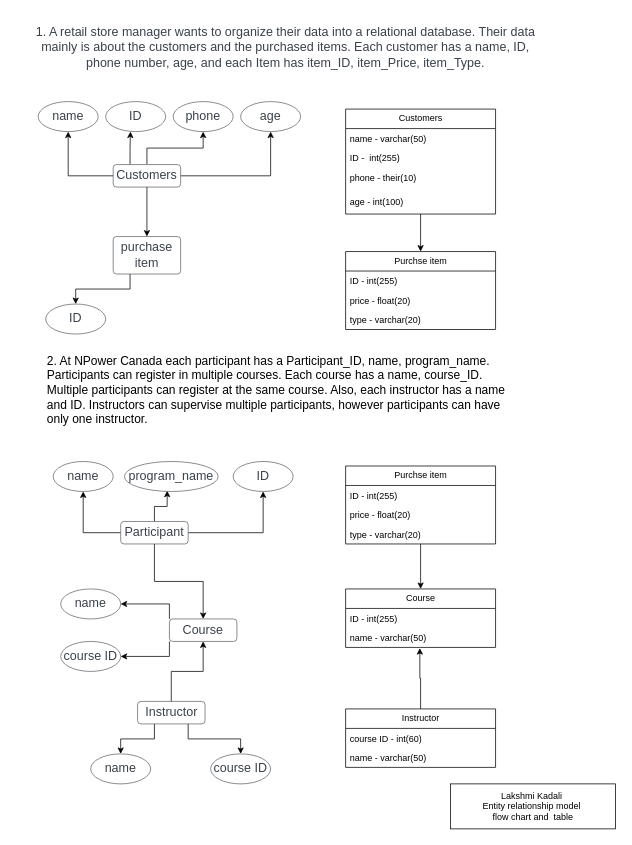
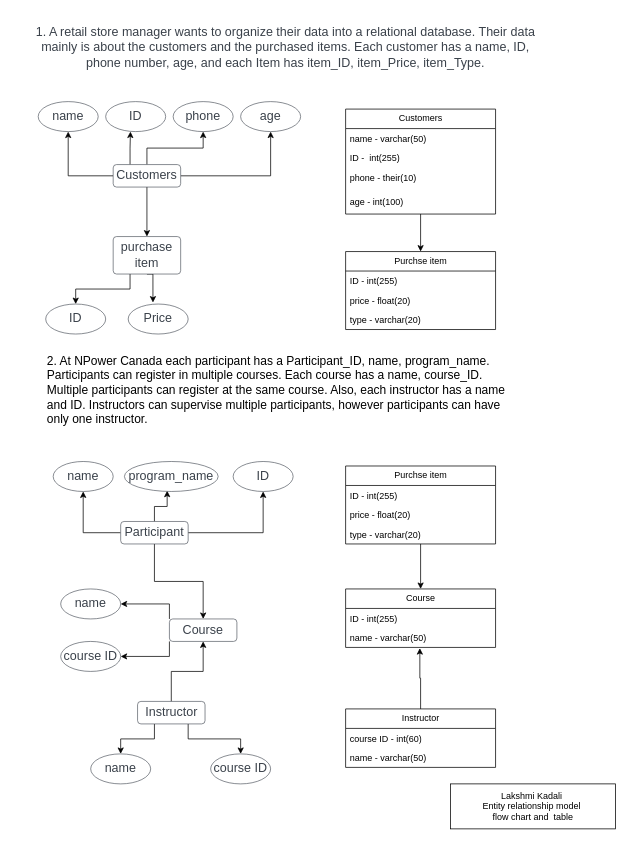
none -> (153, 296)
none -> (158, 319)
